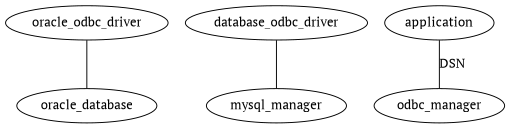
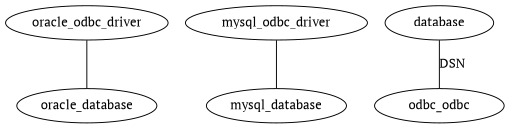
(276, 23) -> (276, 23)
(439, 23) -> (439, 23)
(276, 106) -> (276, 106)
(439, 106) -> (439, 106)
